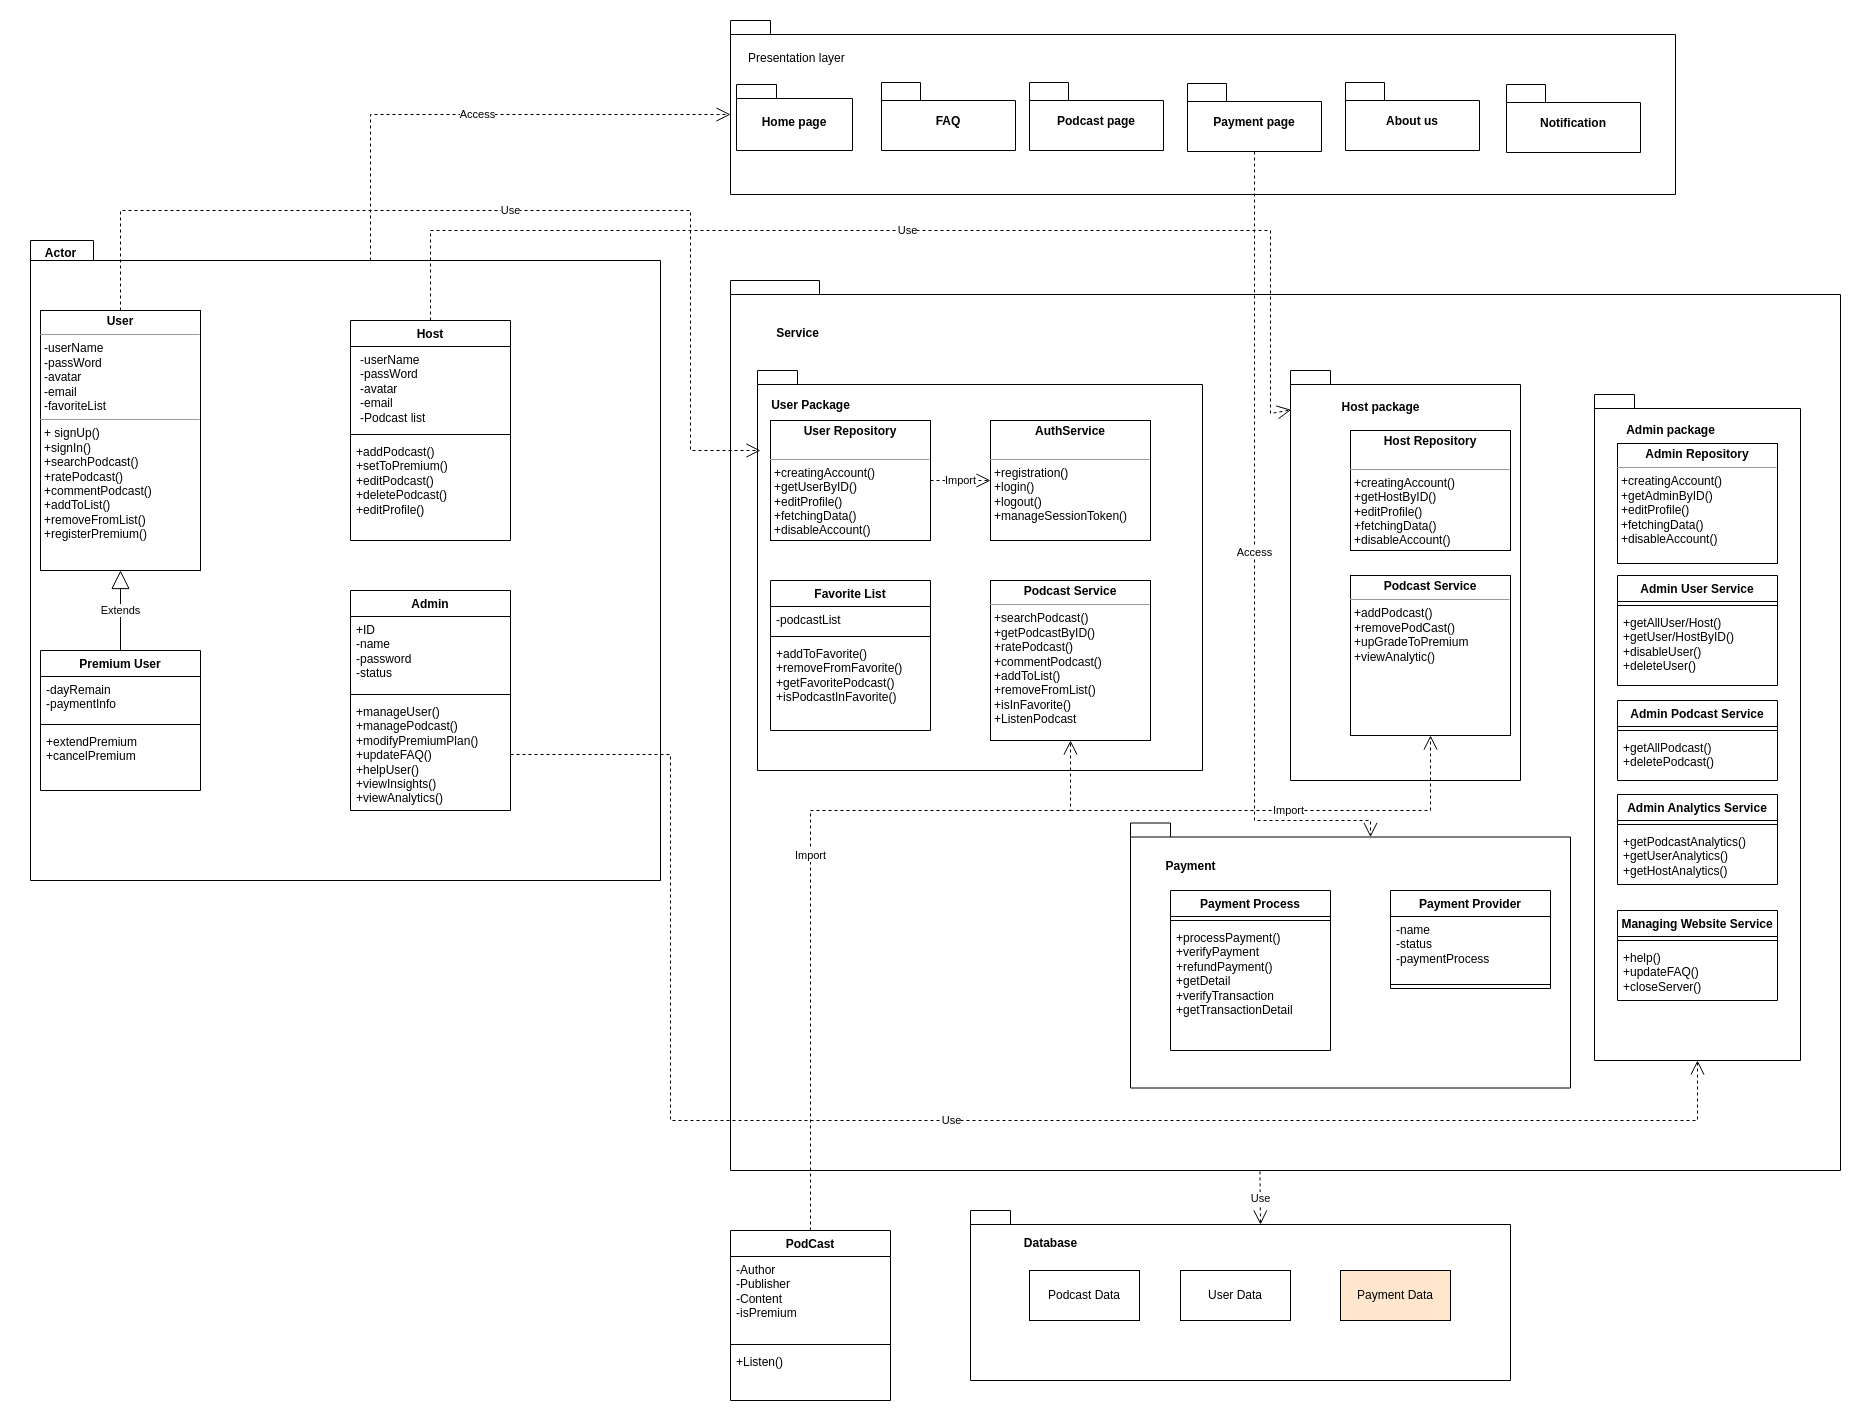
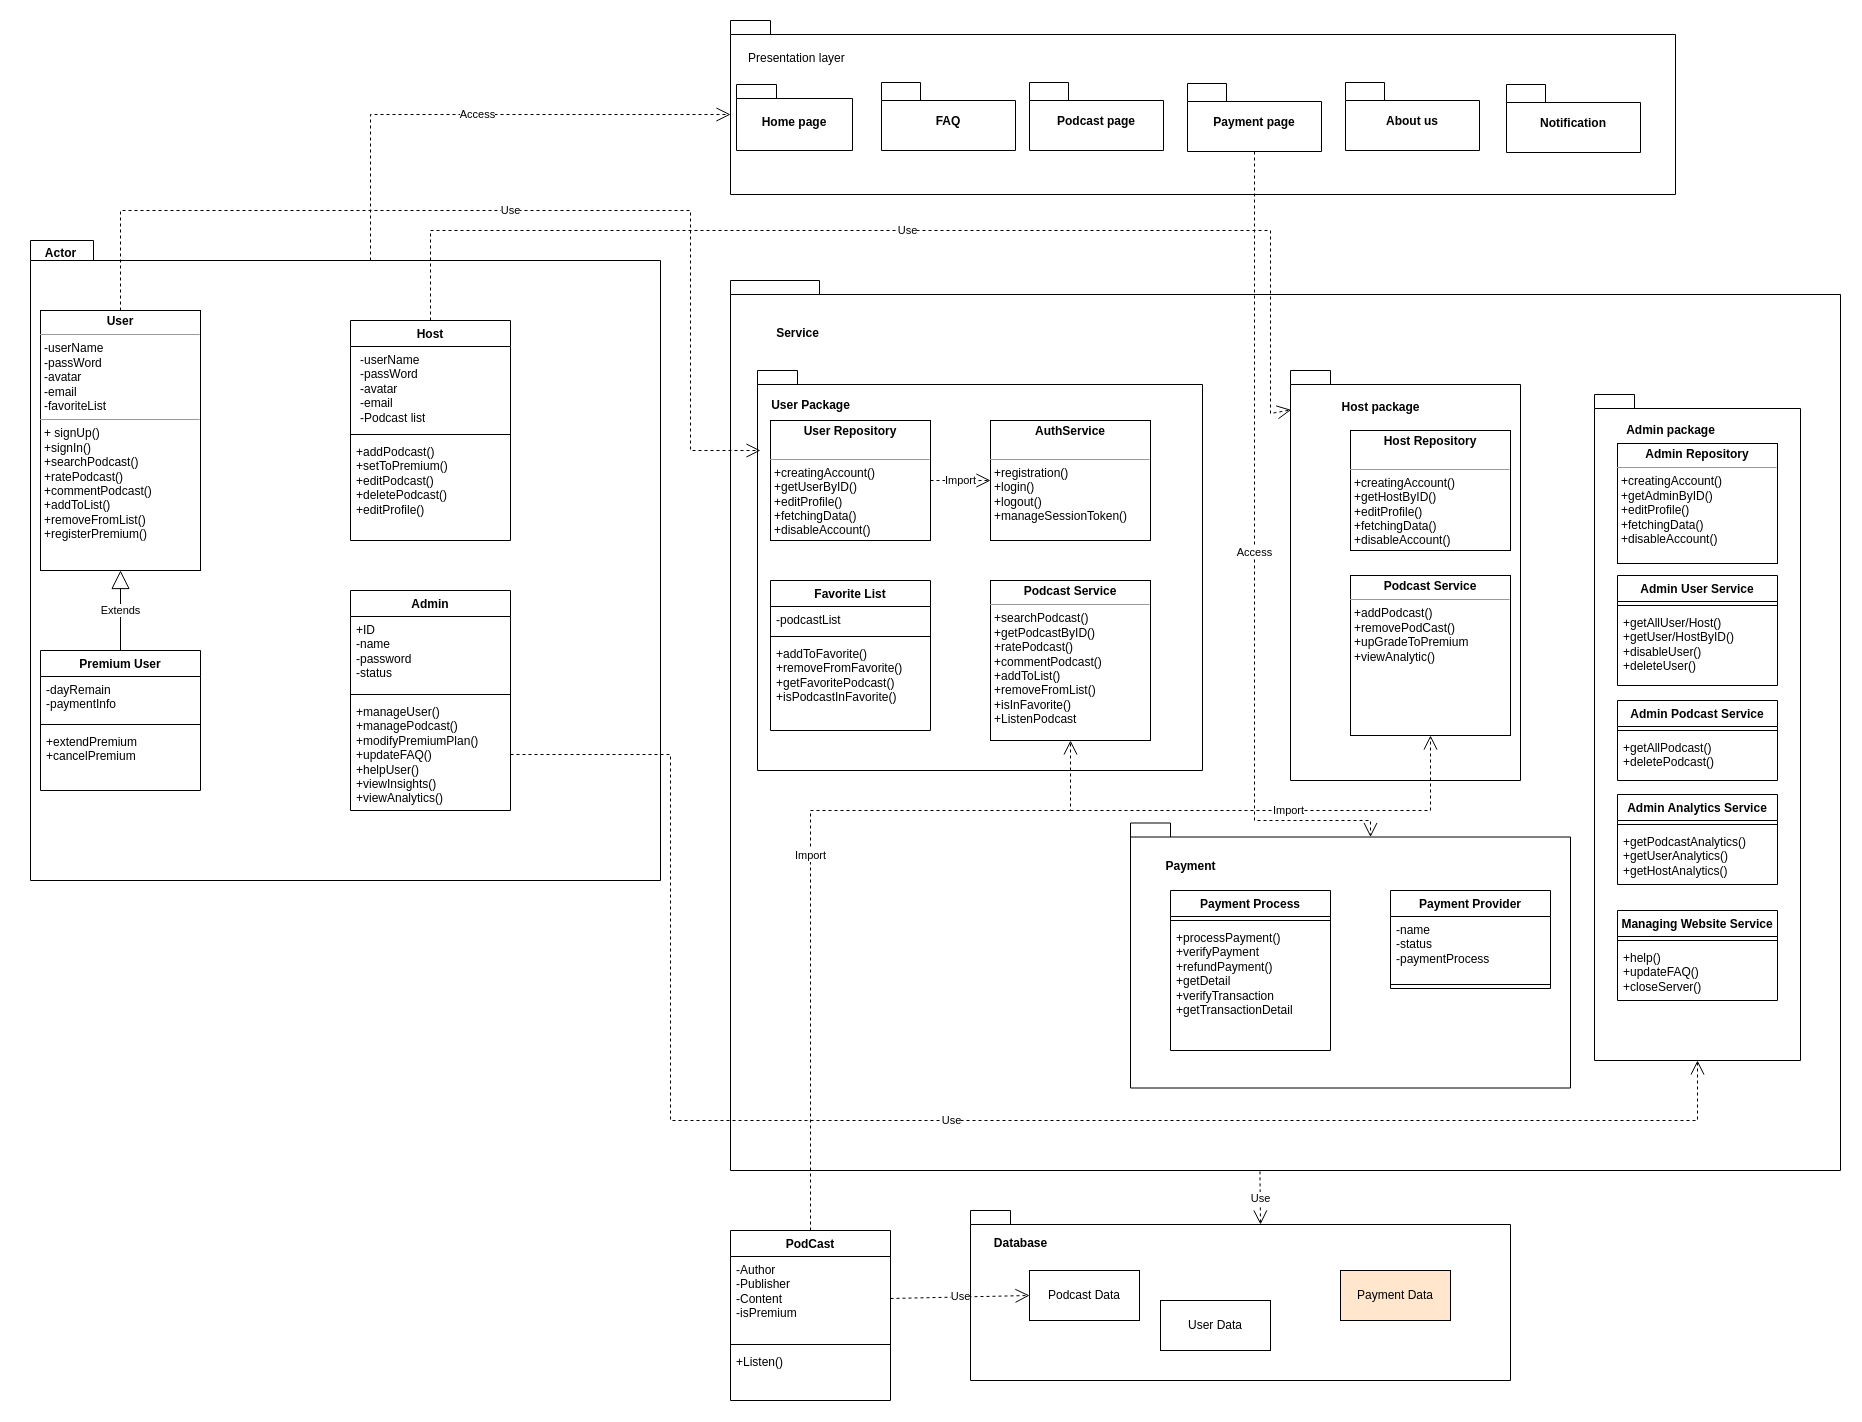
(1051, 1244) -> (1021, 1244)
(1236, 1296) -> (1216, 1326)
none -> (959, 1297)
